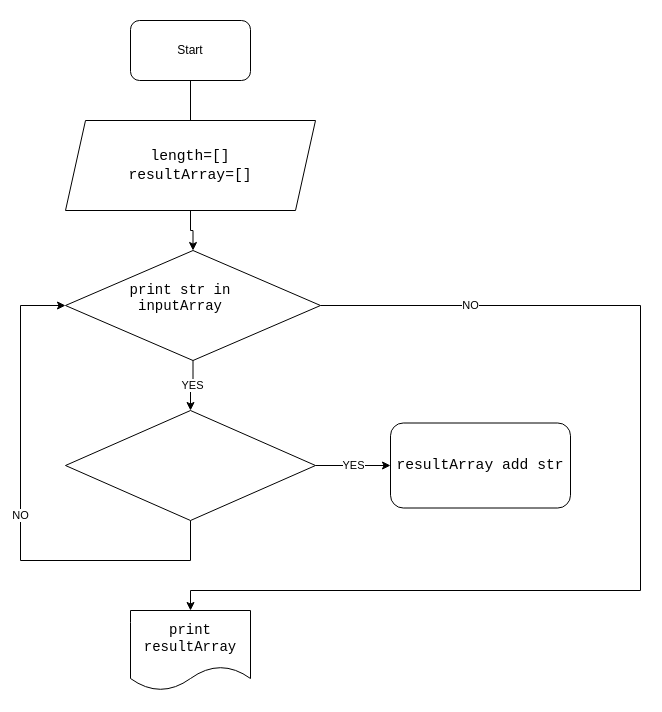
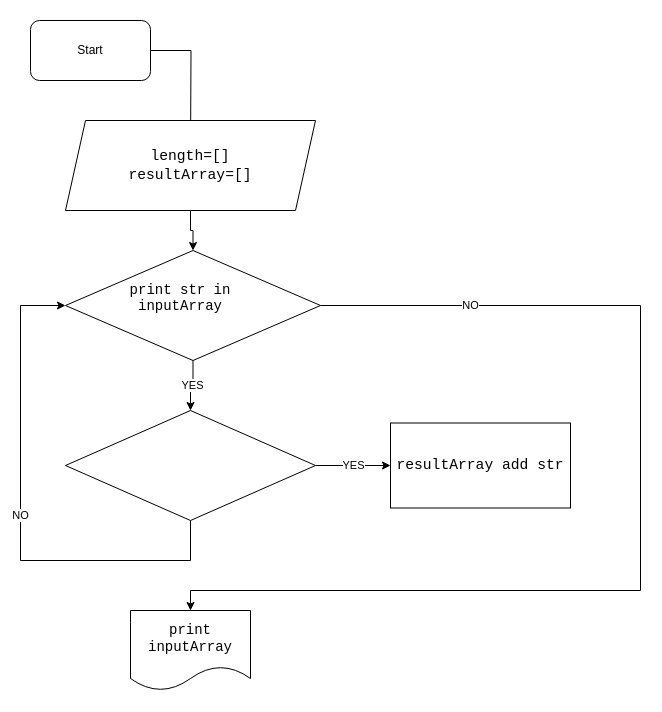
(191, 51) -> (91, 51)
(481, 466) -> (481, 466)
(191, 639) -> (191, 639)
